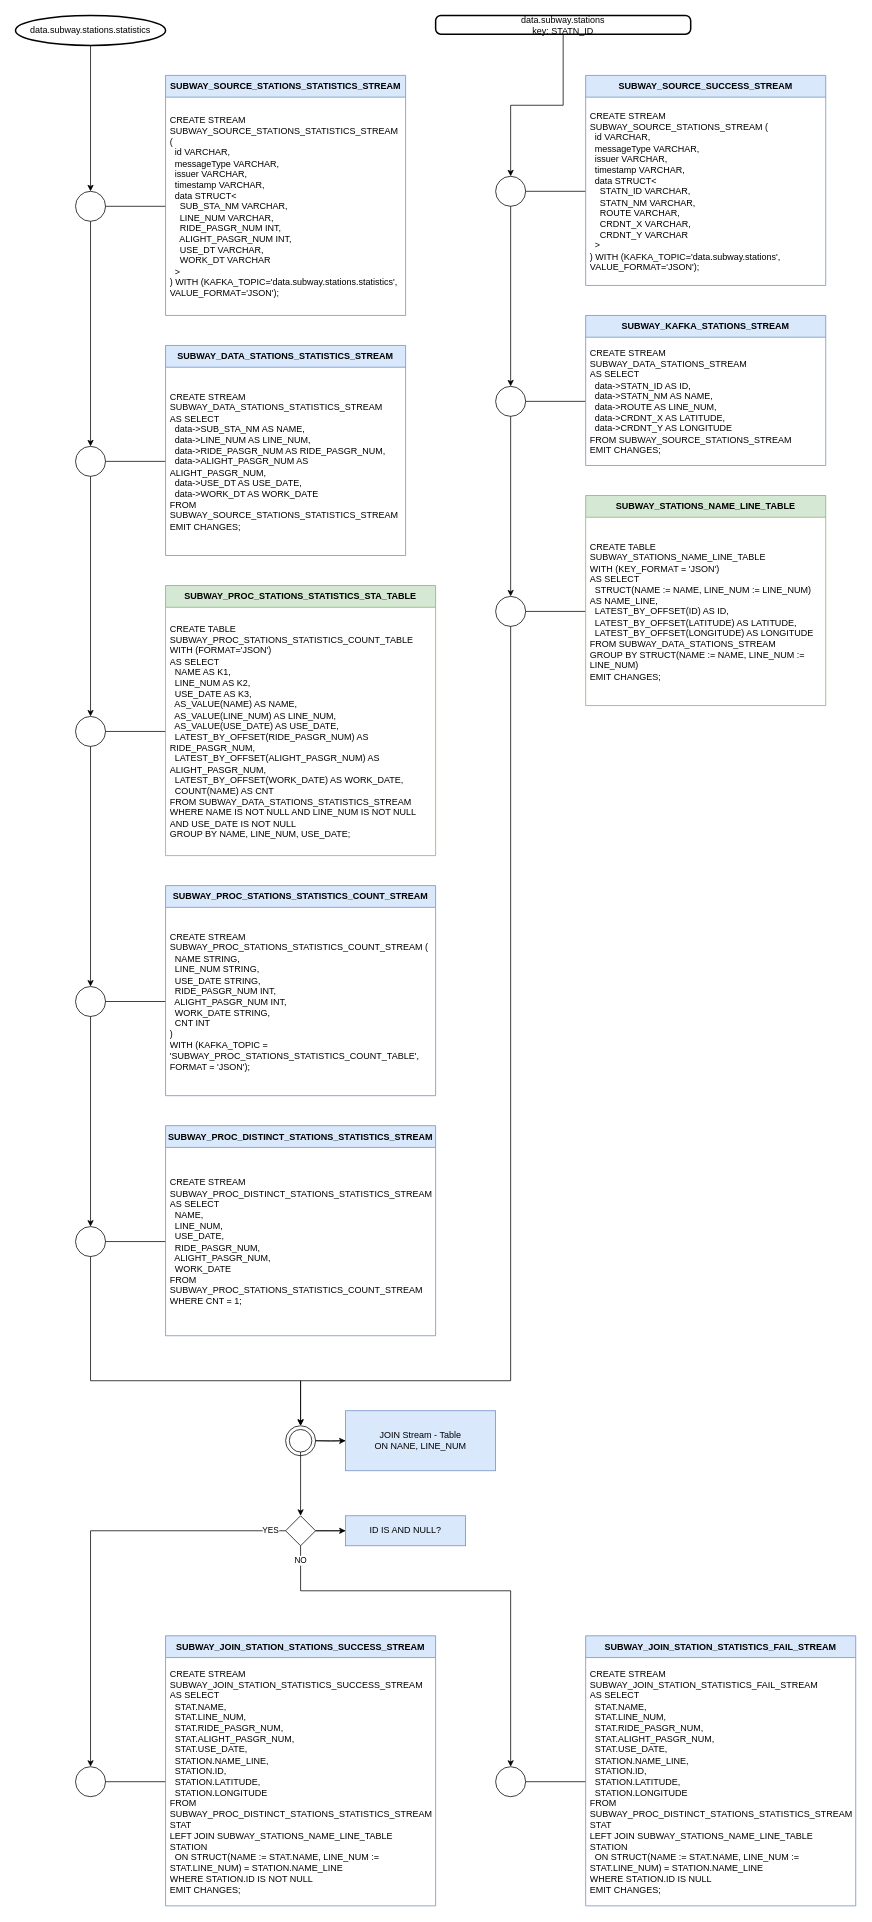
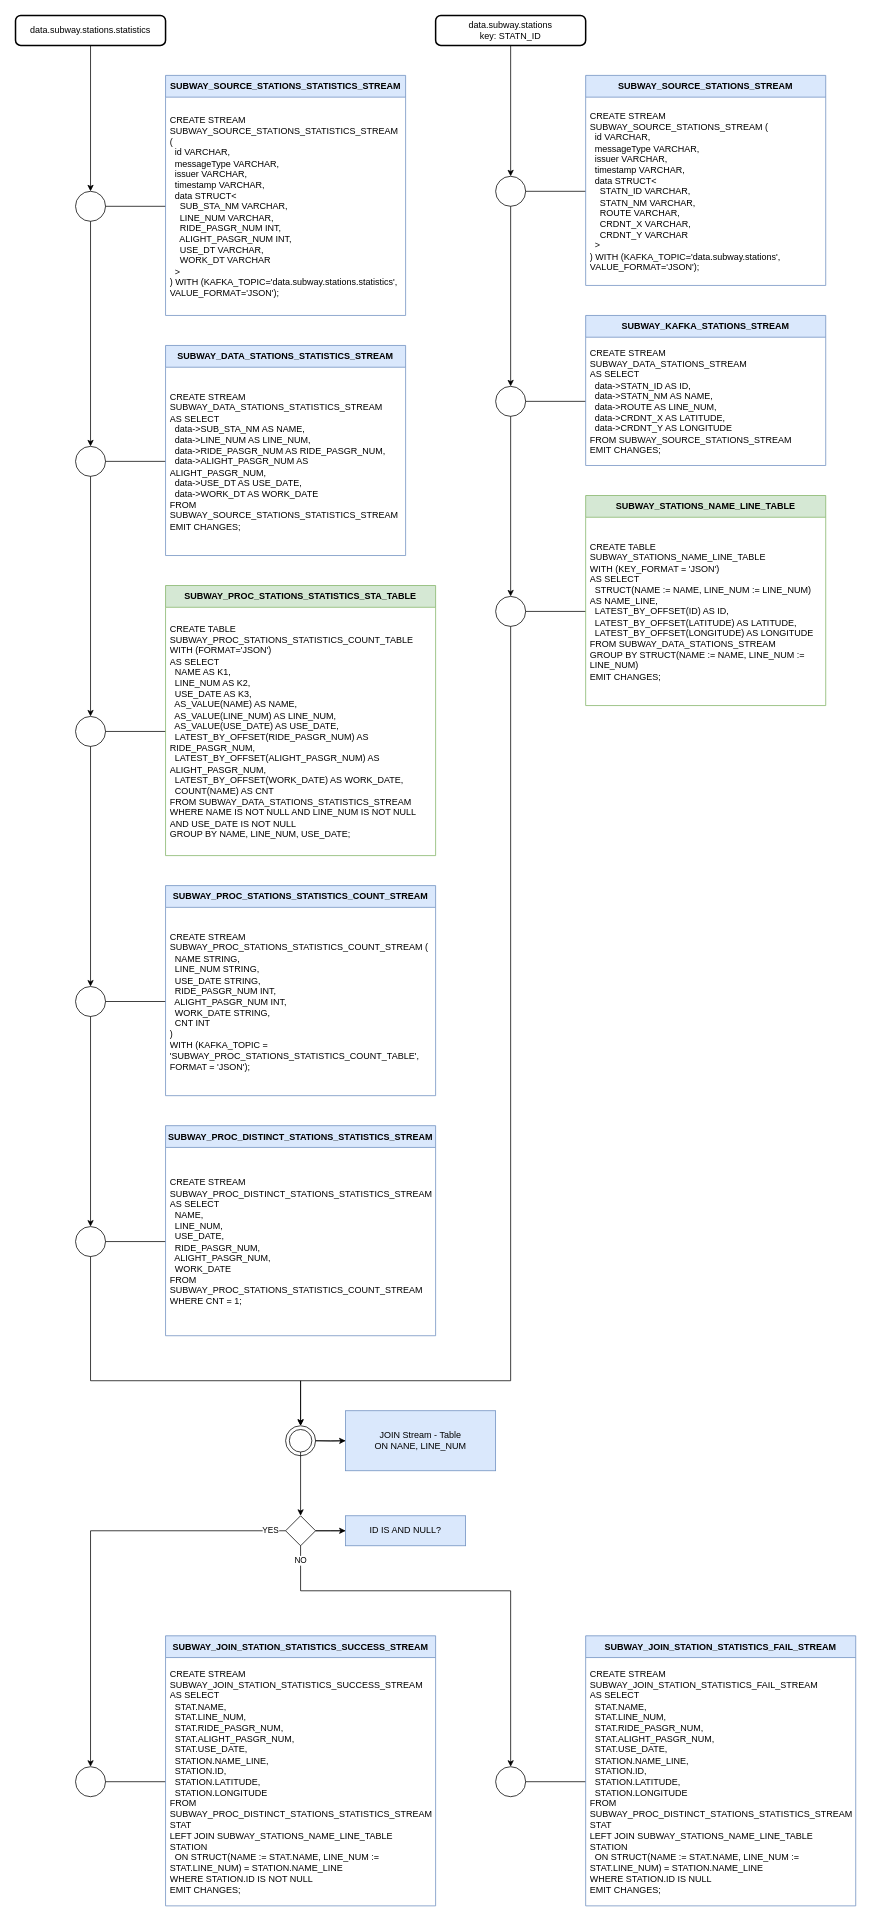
(563, 25) -> (510, 30)
(90, 30) -> (90, 30)
(705, 87) -> (705, 87)
(300, 1647) -> (300, 1647)
